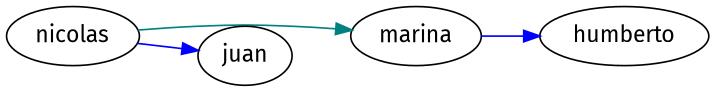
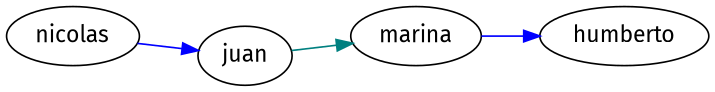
(237, 25) -> (314, 48)
